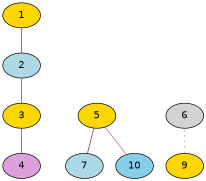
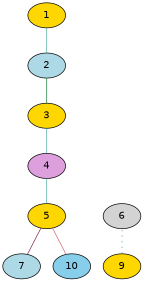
(22, 40) -> (47, 40)
(22, 141) -> (47, 141)
none -> (47, 191)
